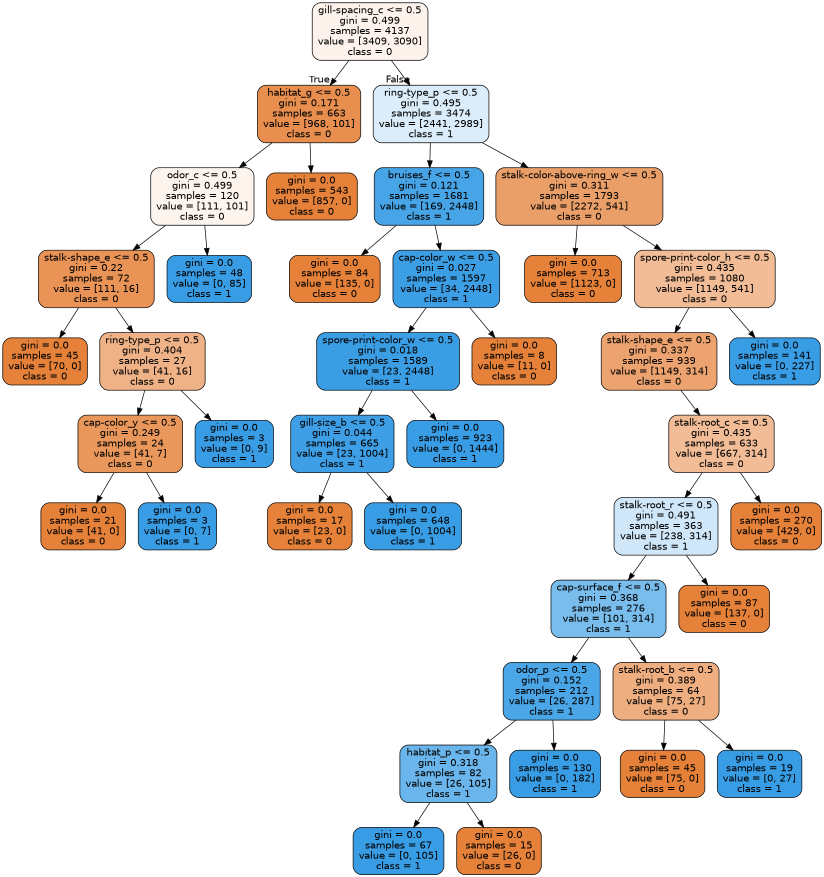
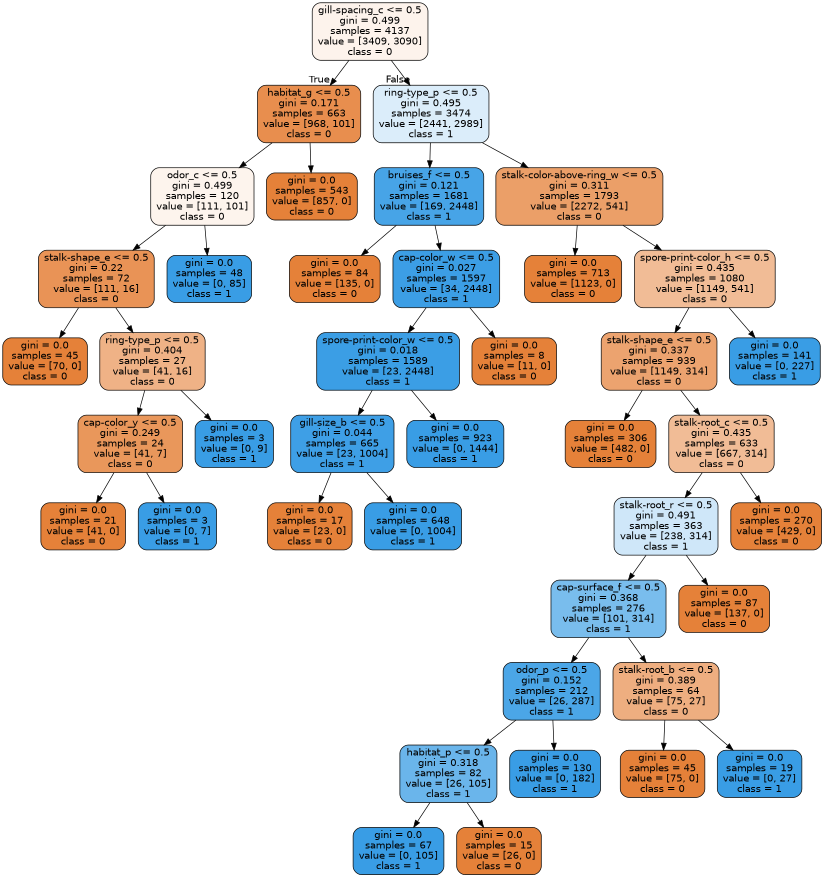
none -> (611, 444)
